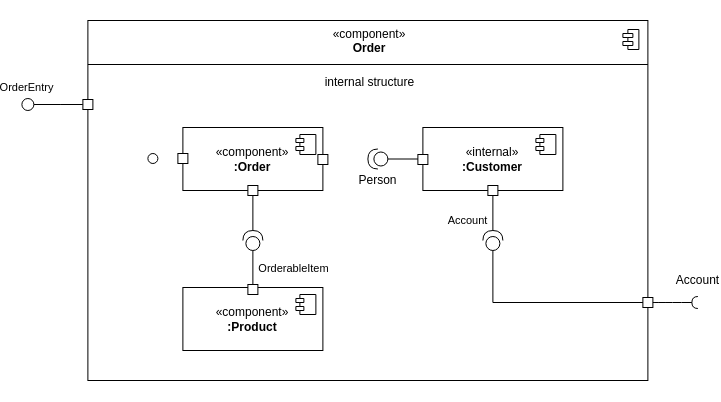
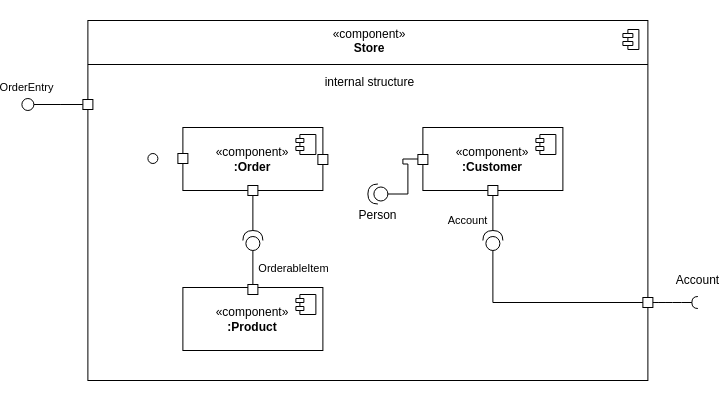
(370, 42) -> (370, 42)
(378, 159) -> (378, 194)
(493, 160) -> (493, 160)
